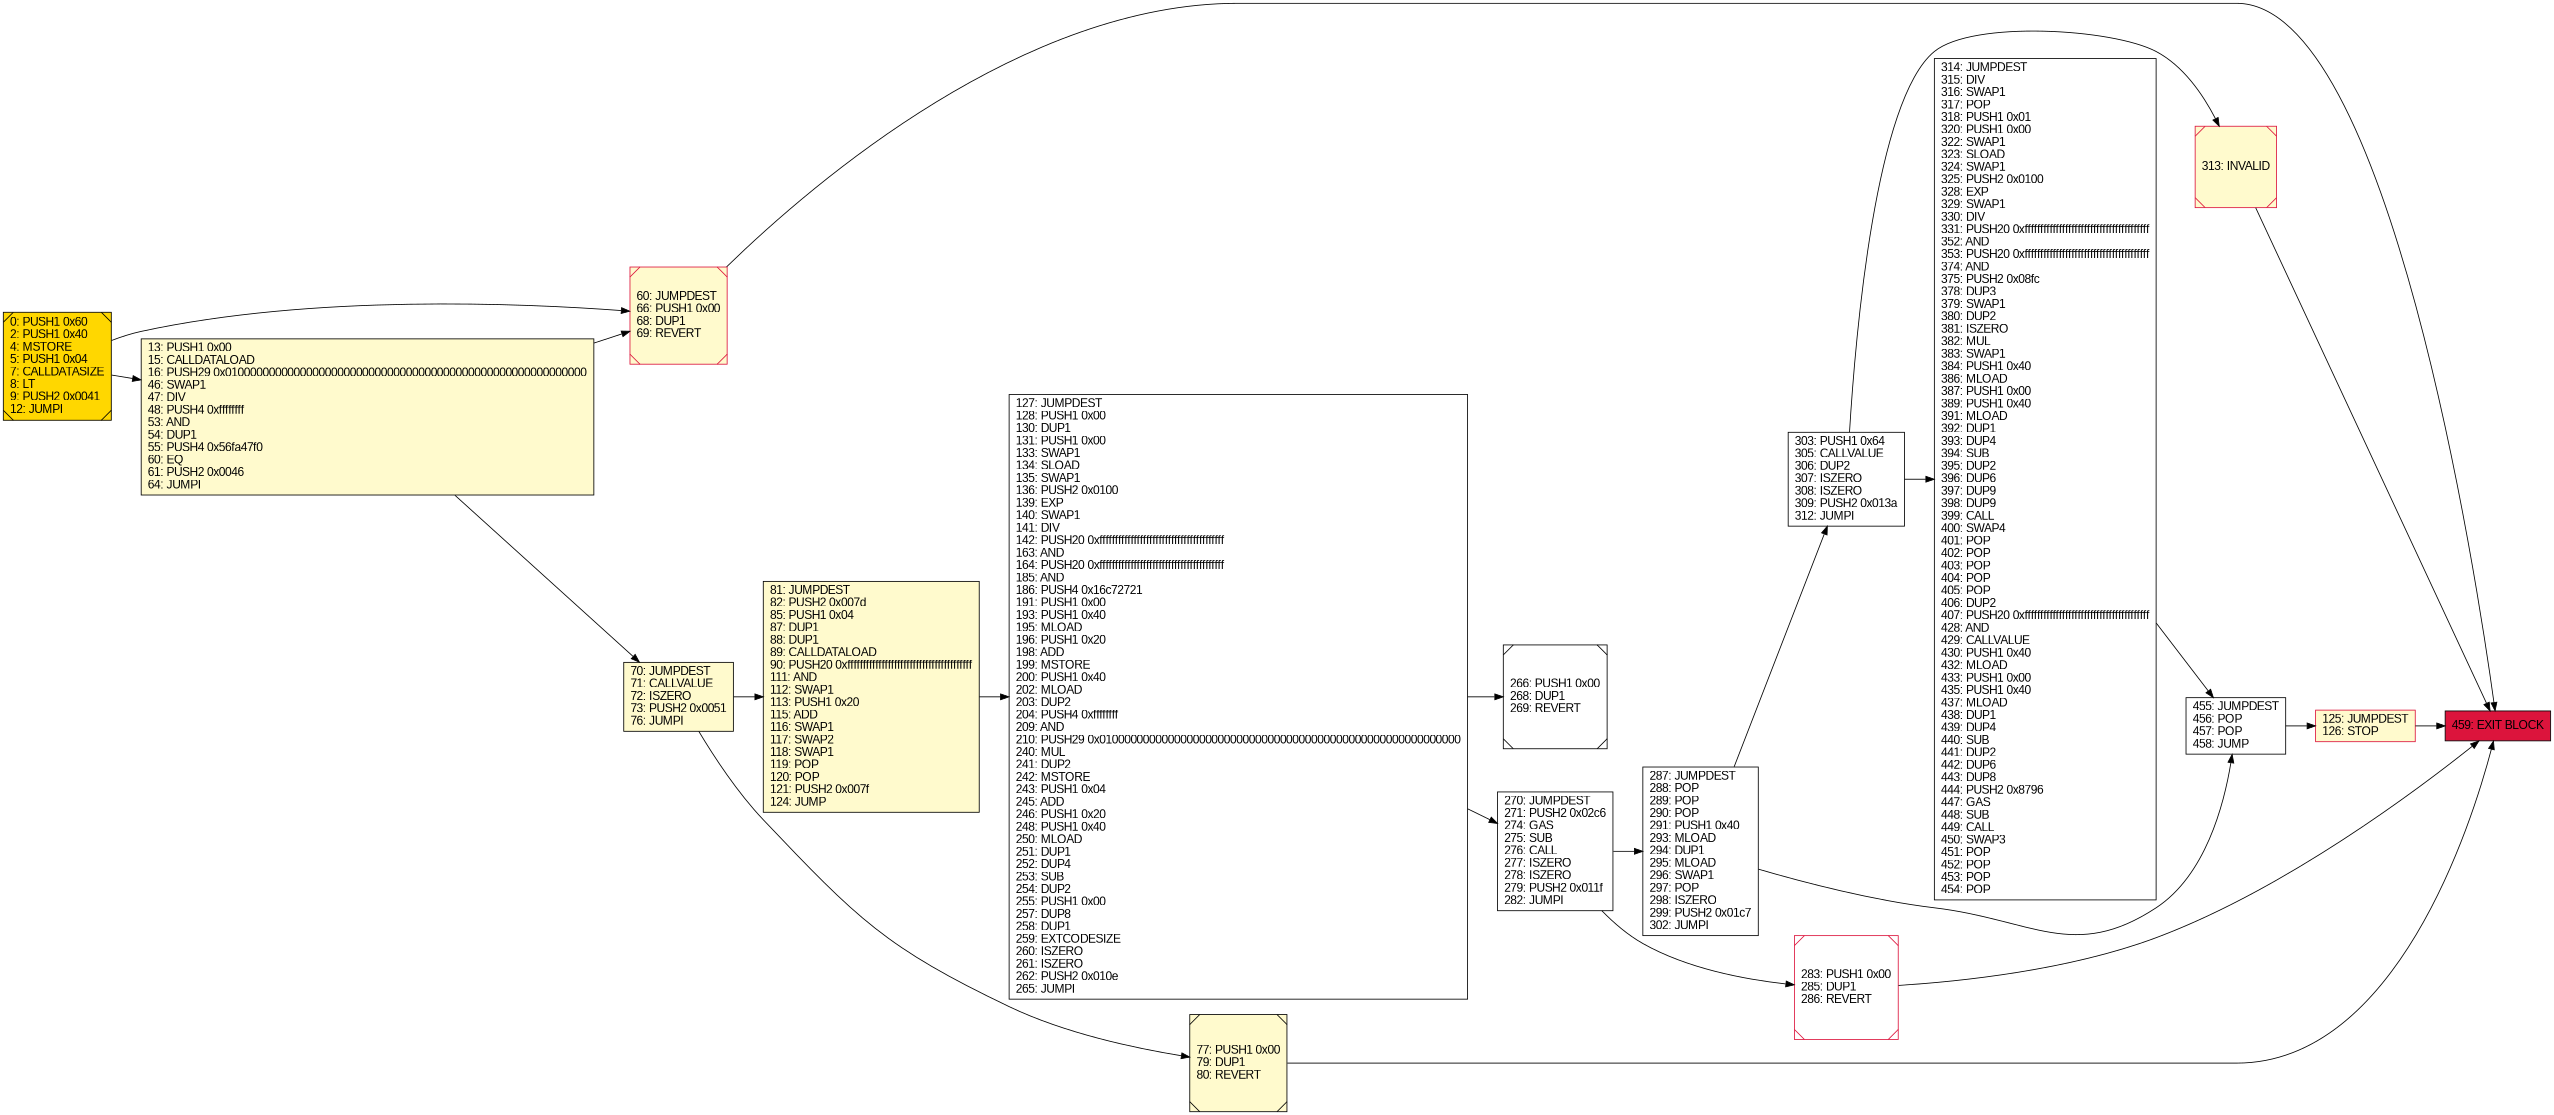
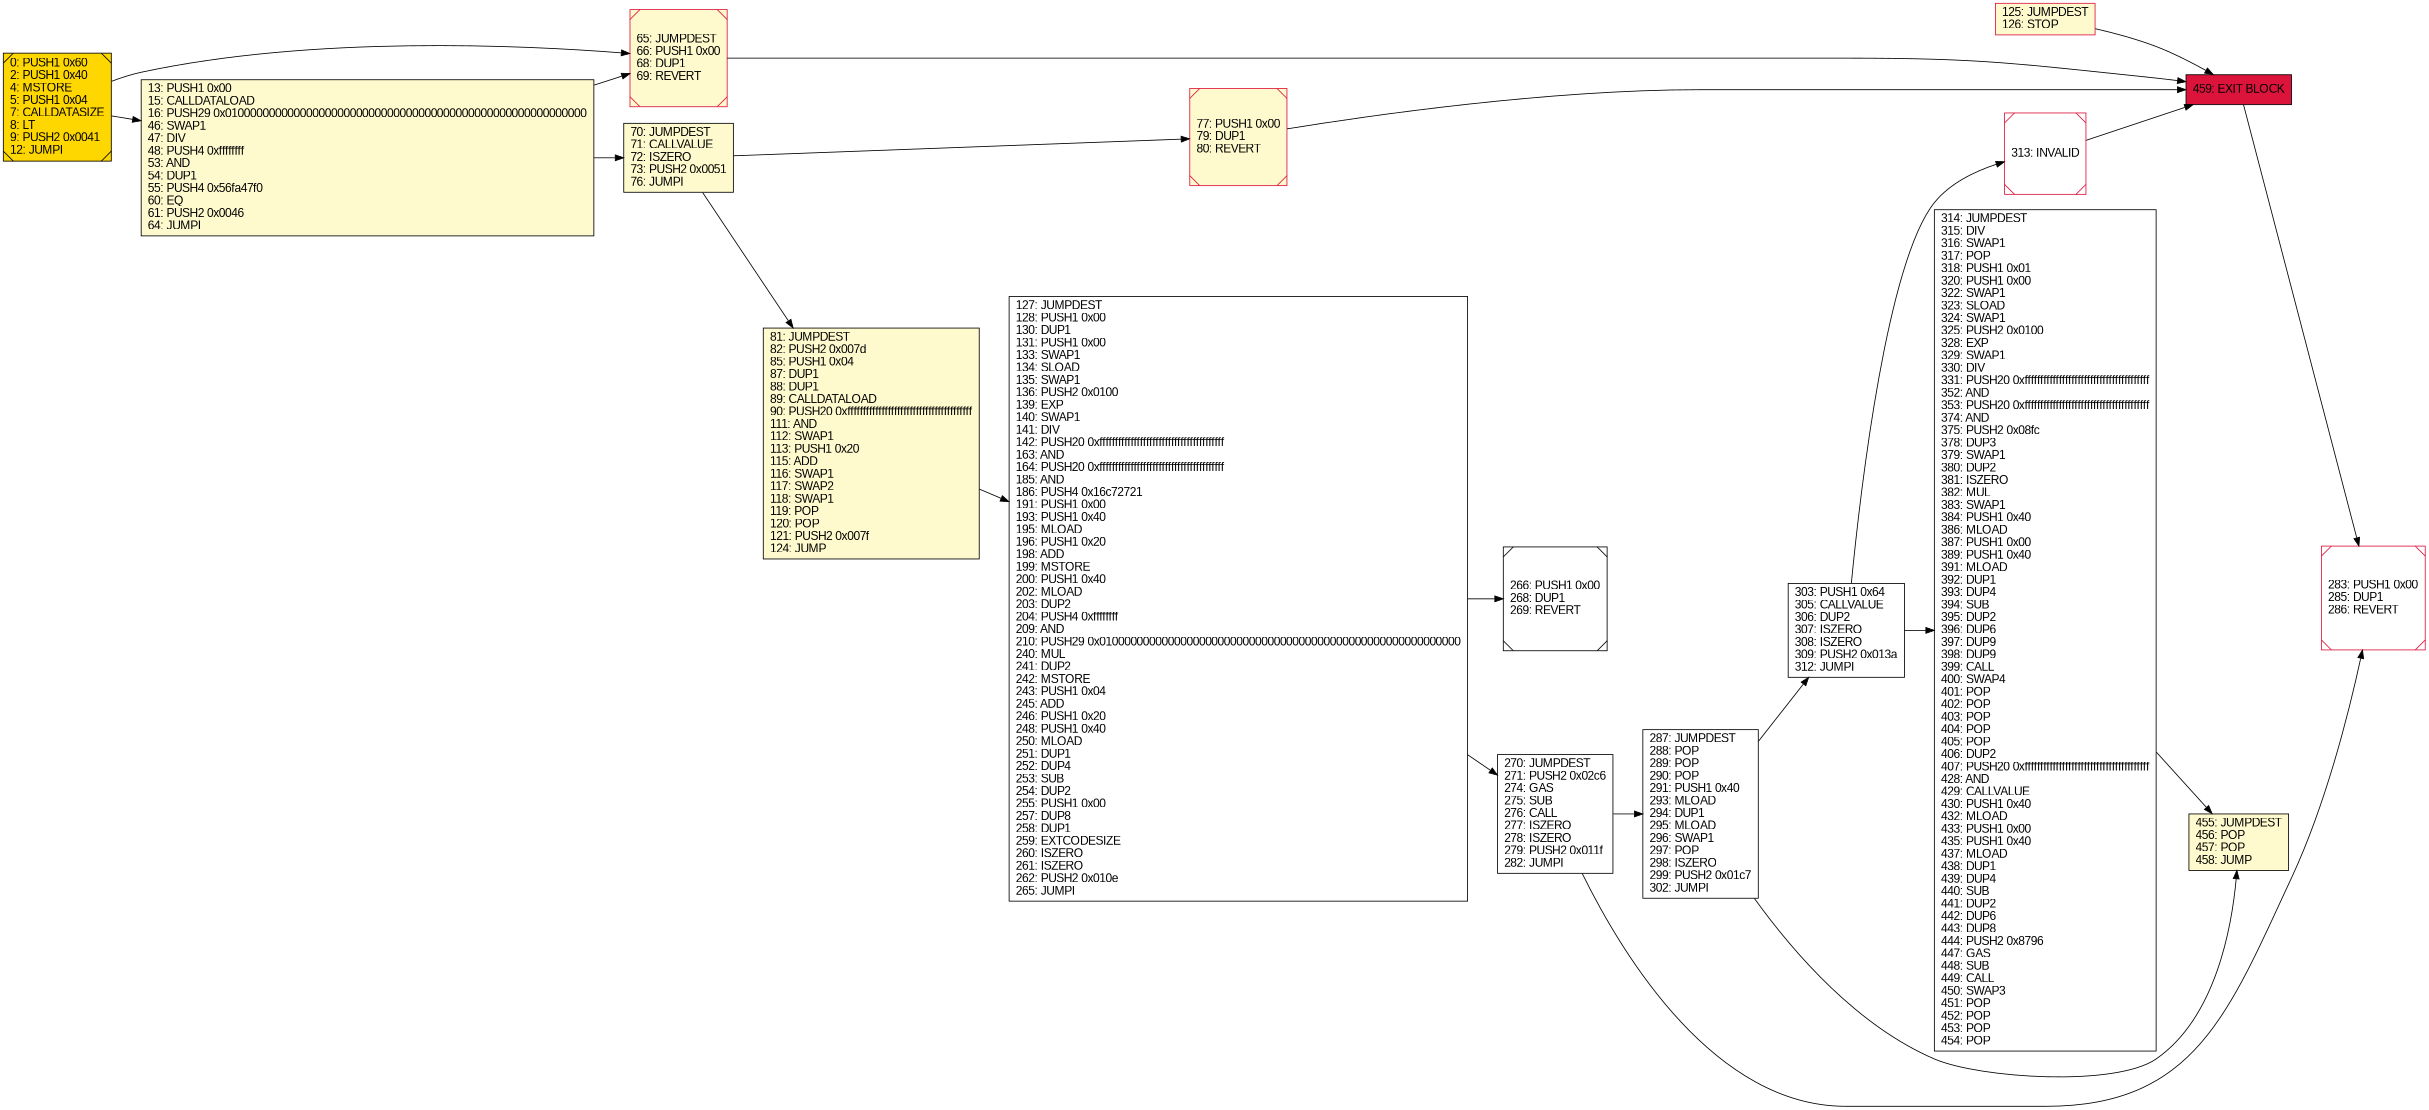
(2236, 167) -> (2045, 154)
(679, 316) -> (679, 58)
(2236, 726) -> (2239, 842)
(2296, 726) -> none
(2206, 917) -> (2300, 321)
(1238, 1063) -> (1238, 137)
